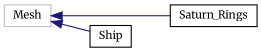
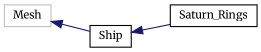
(116, 16) -> (156, 27)
